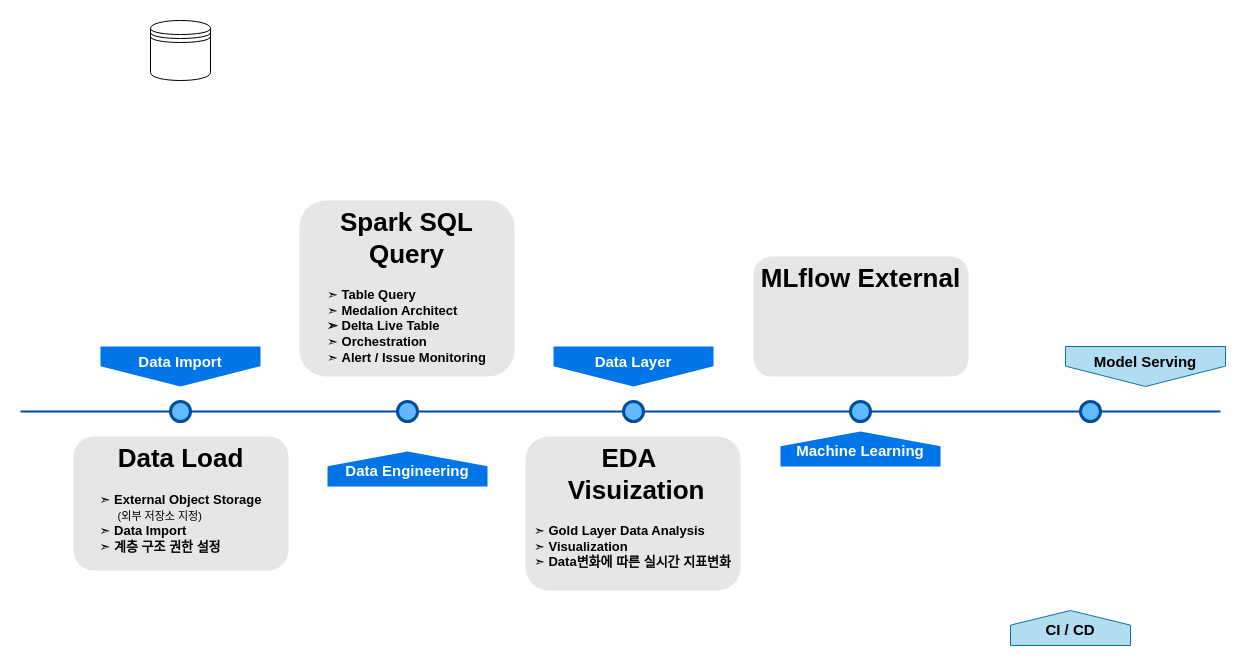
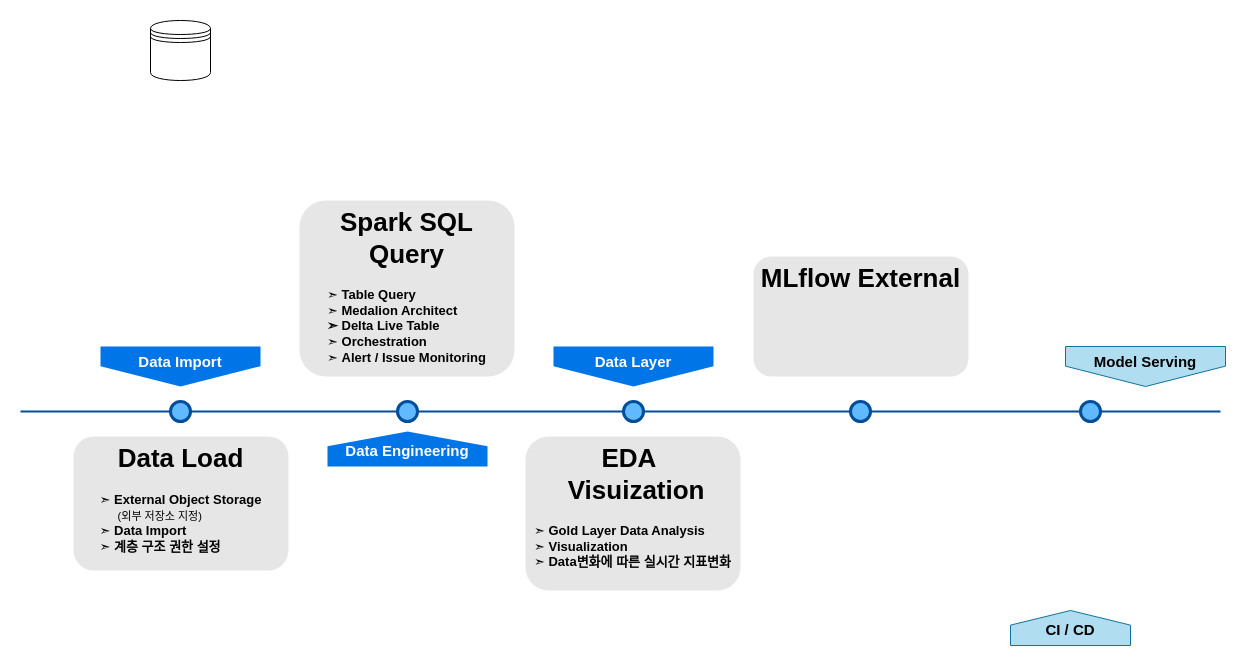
(861, 449) -> none
(408, 469) -> (408, 449)
